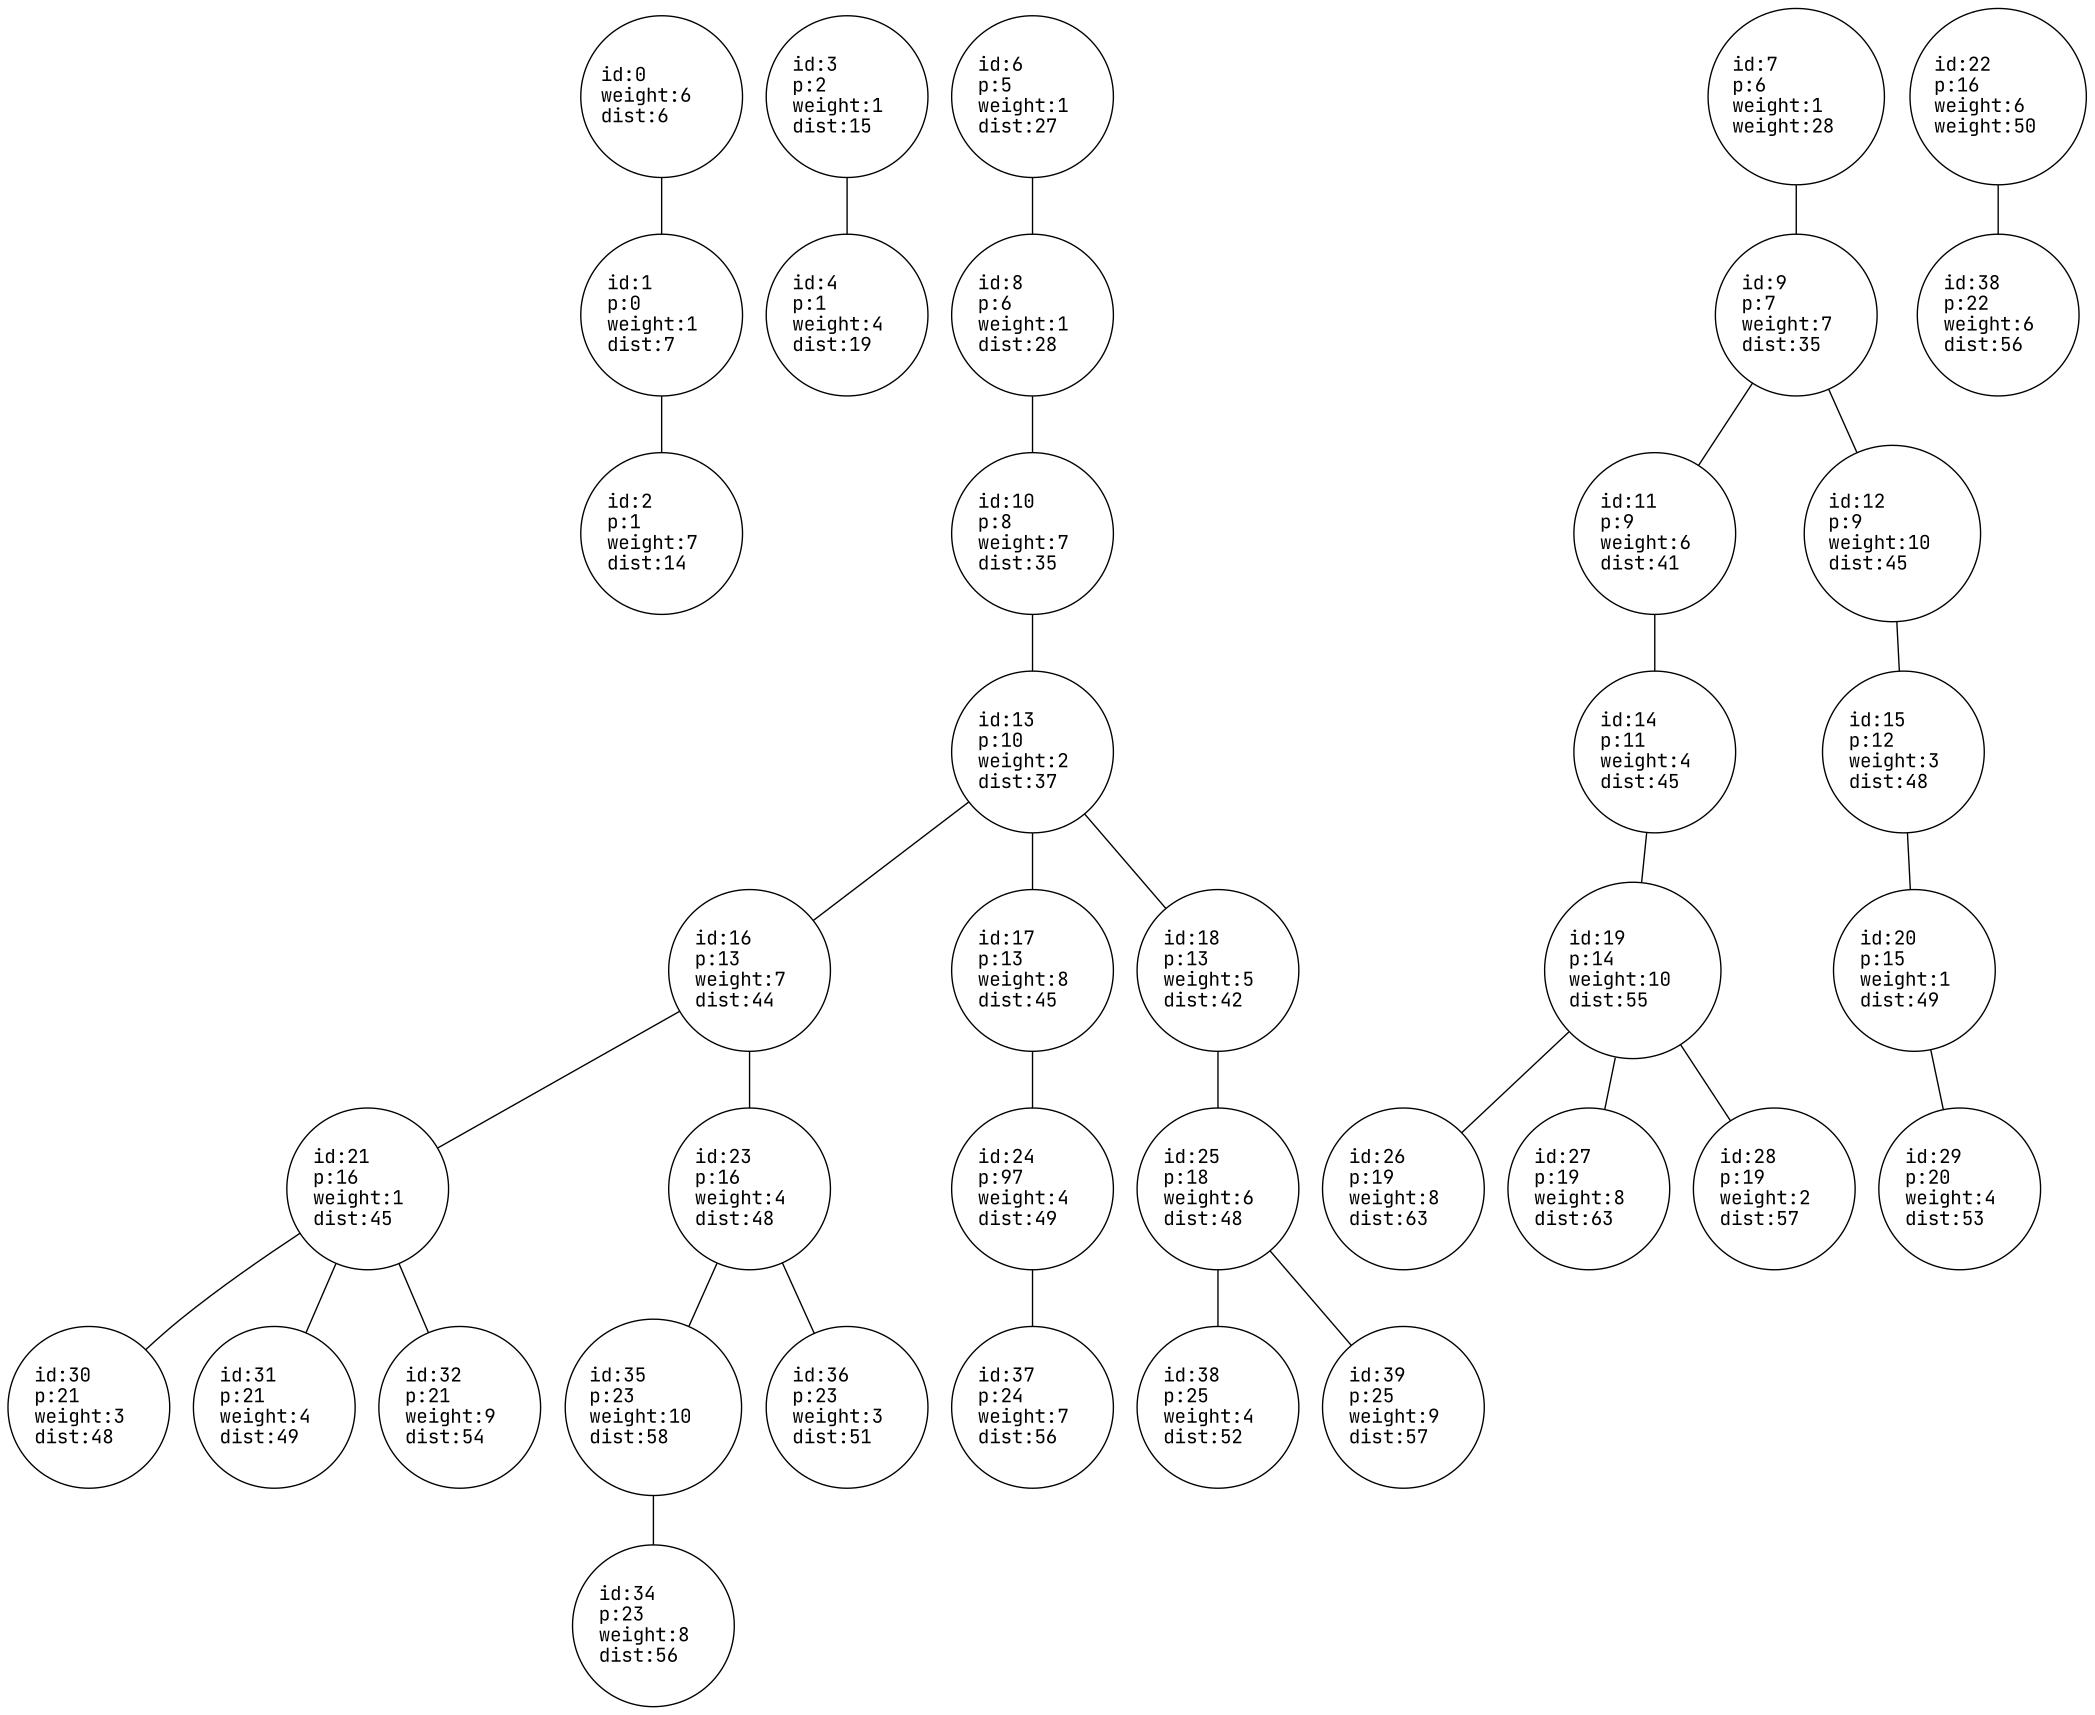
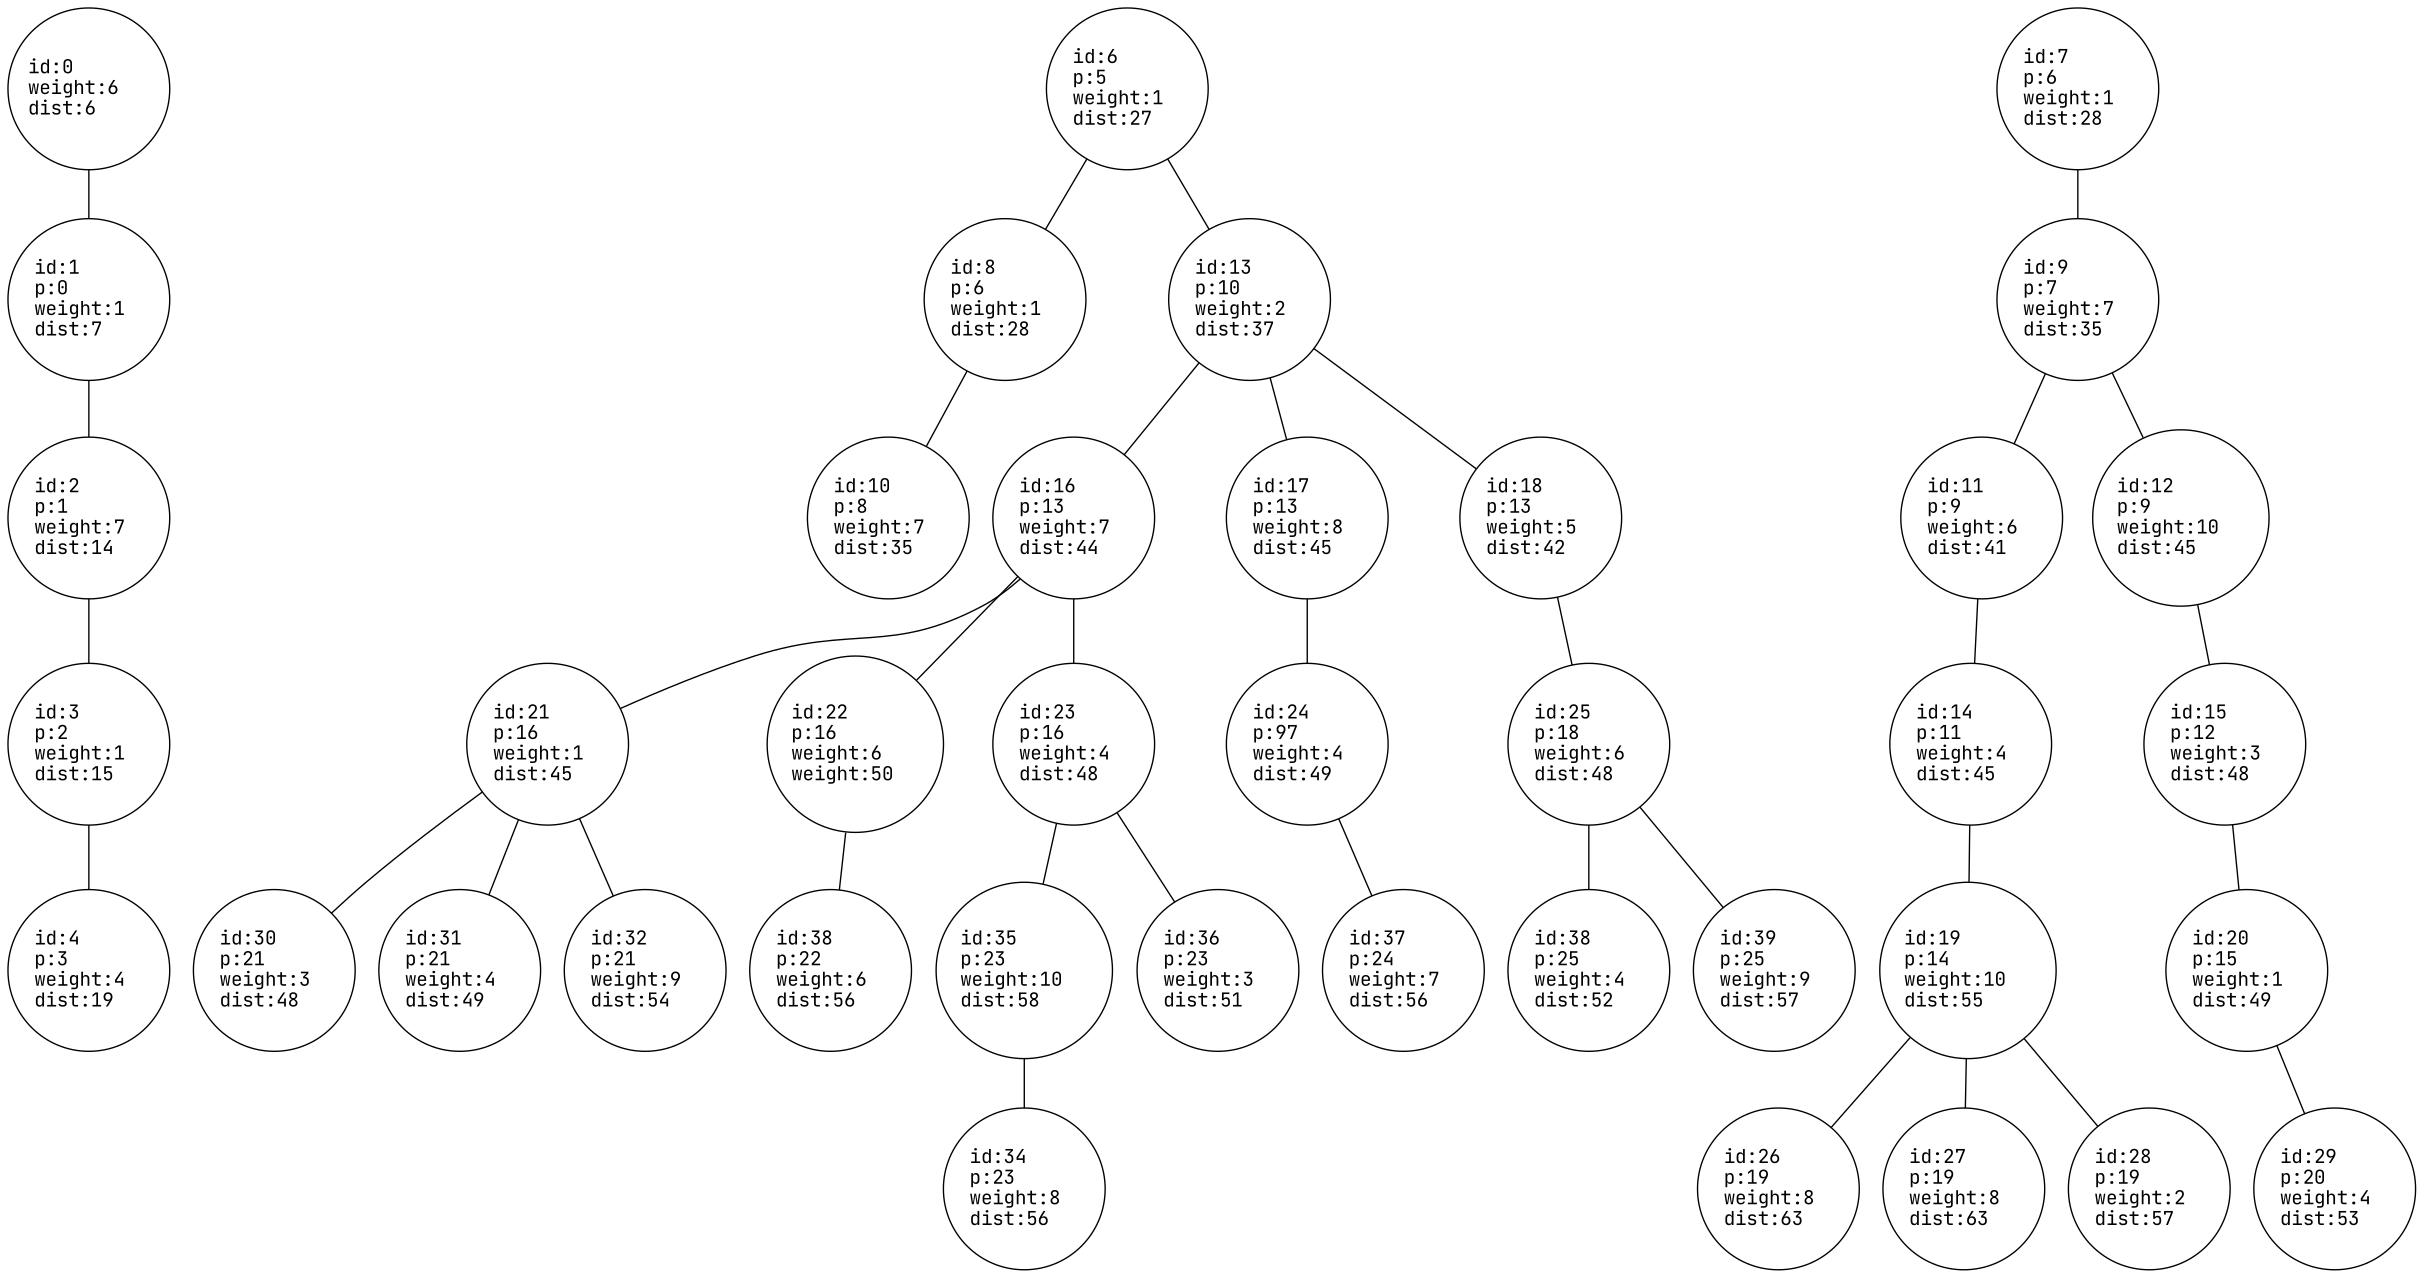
(1796, 97) -> (2078, 89)
(847, 315) -> (89, 970)
none -> (967, 628)
none -> (89, 631)
(1033, 643) -> (1188, 194)
